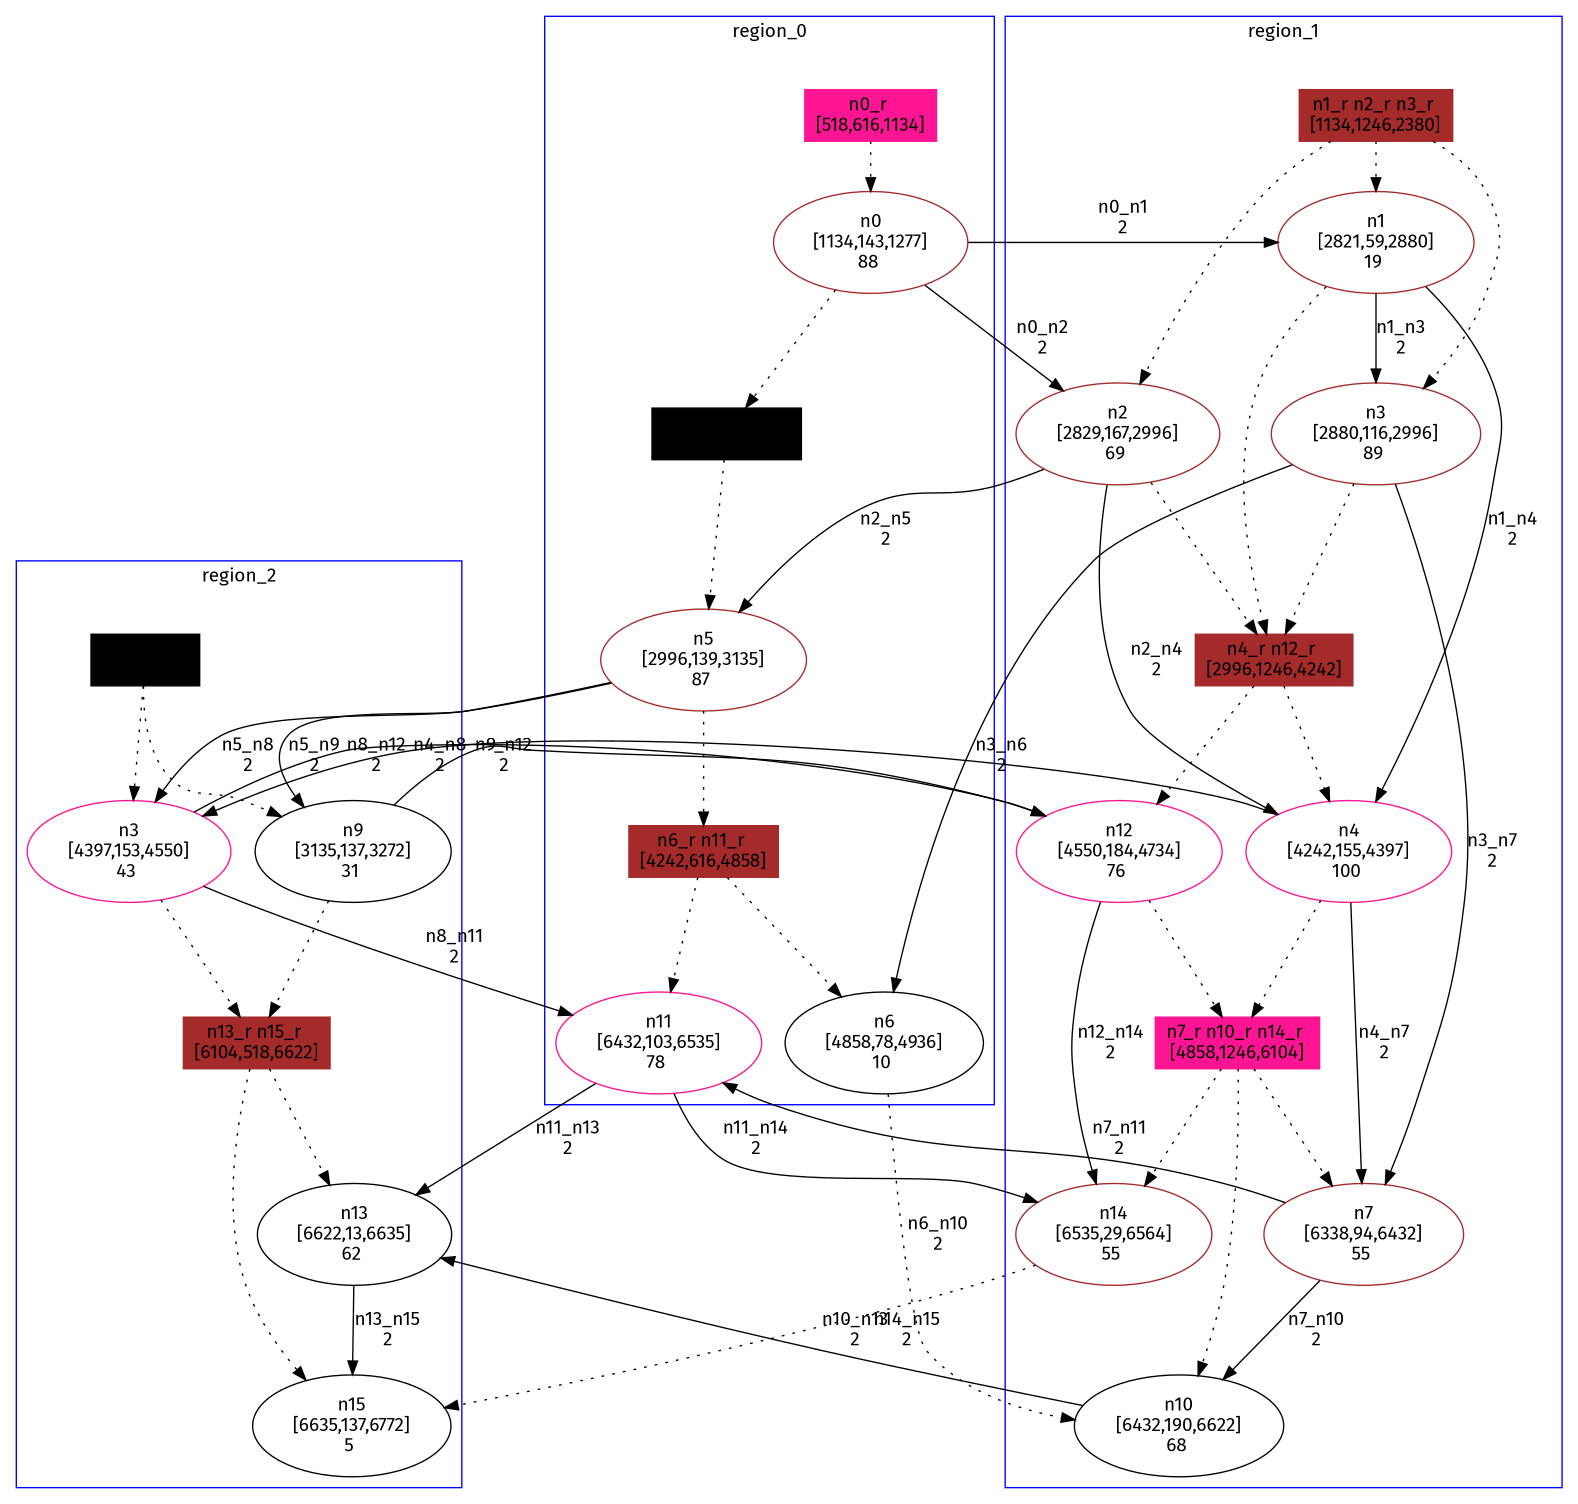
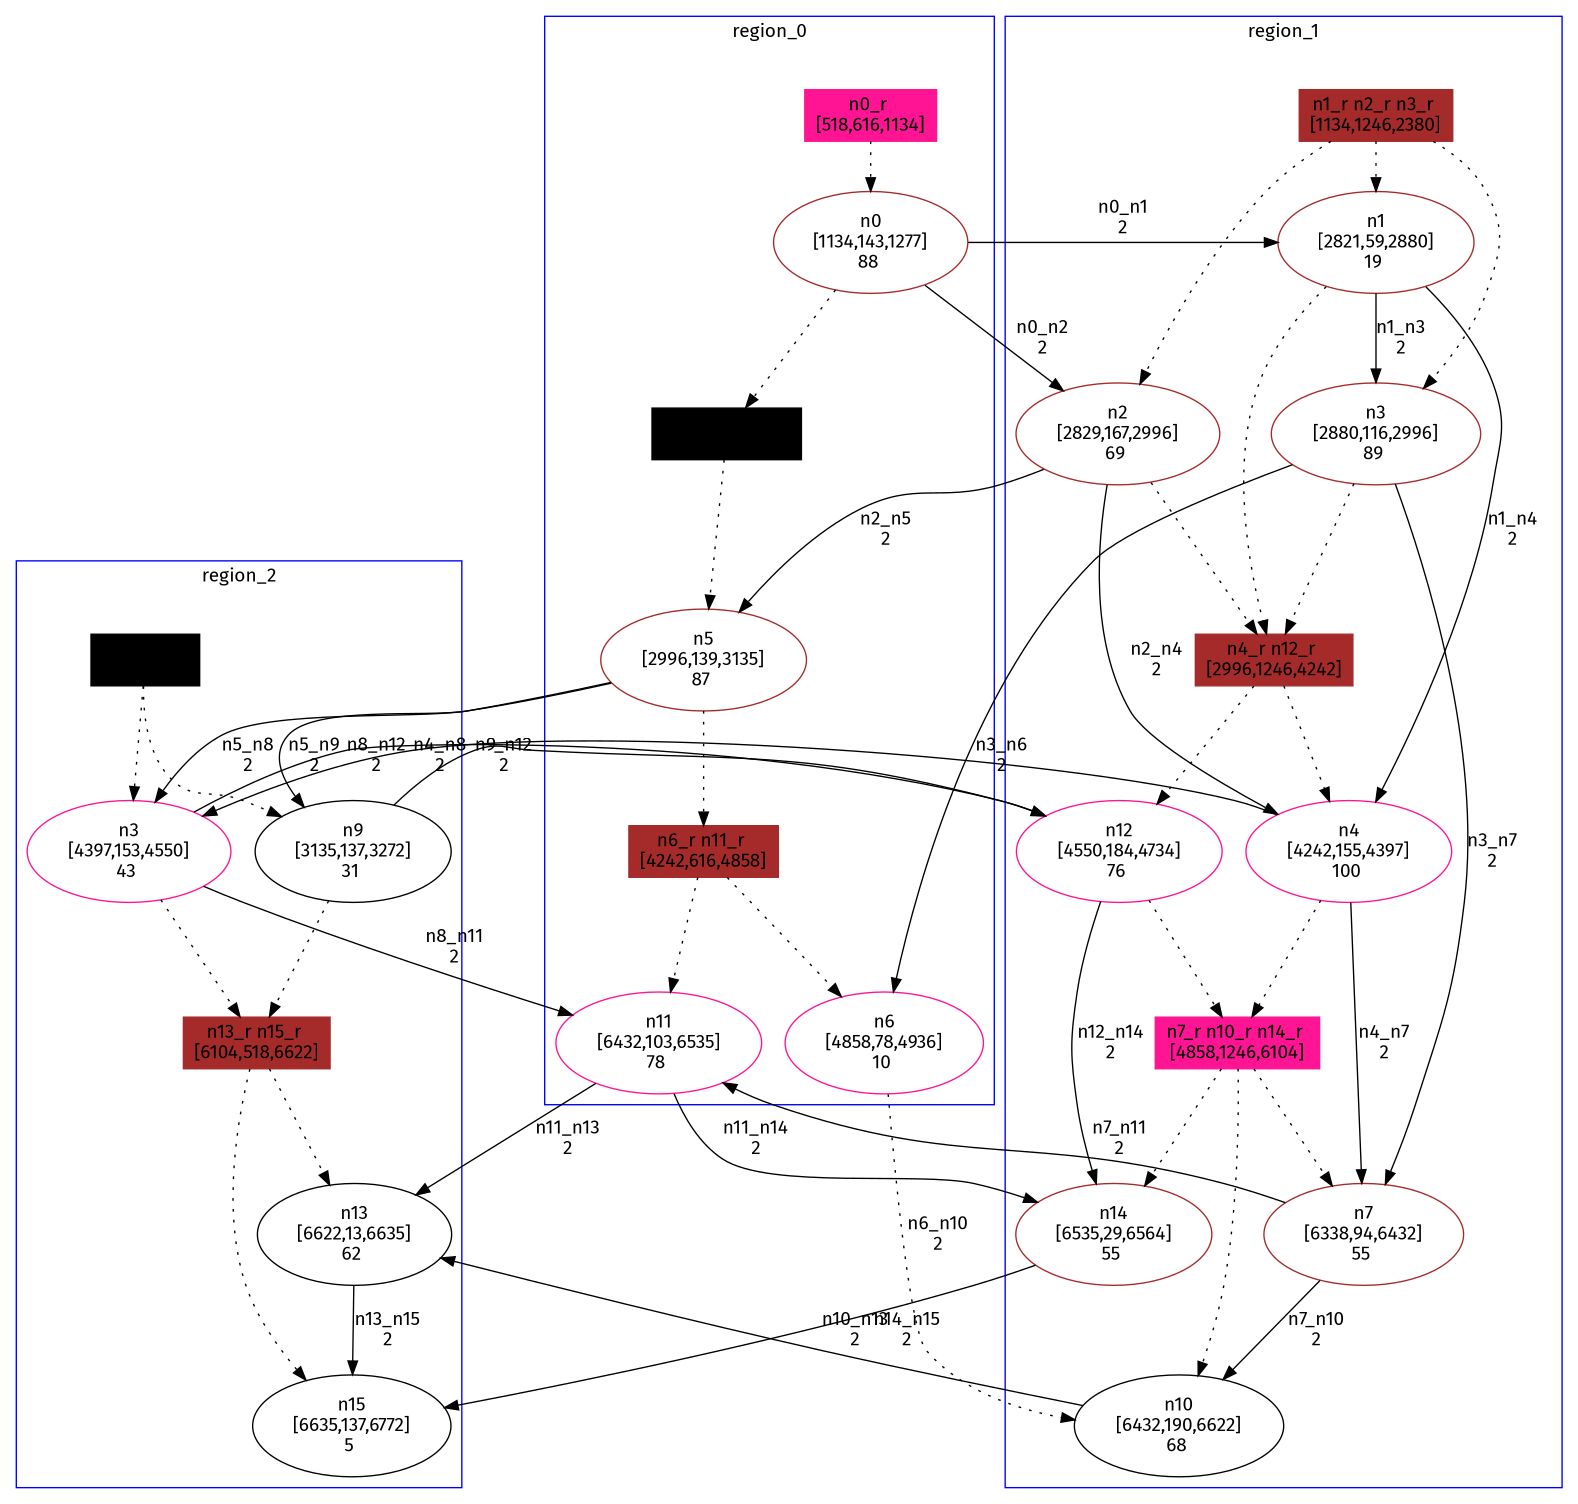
(884, 1043) -> (884, 1043)
(749, 1344) -> (749, 1344)
